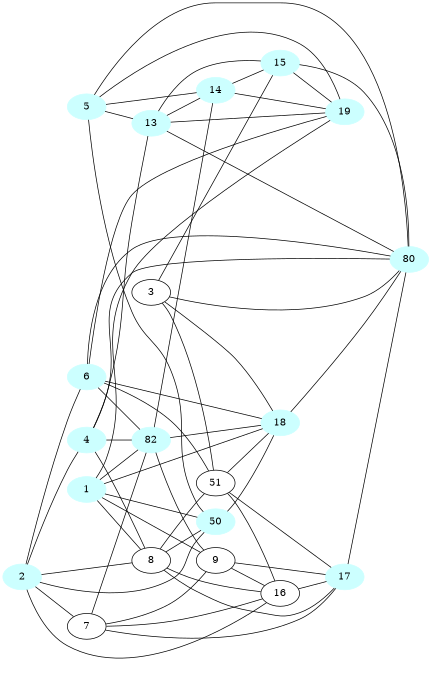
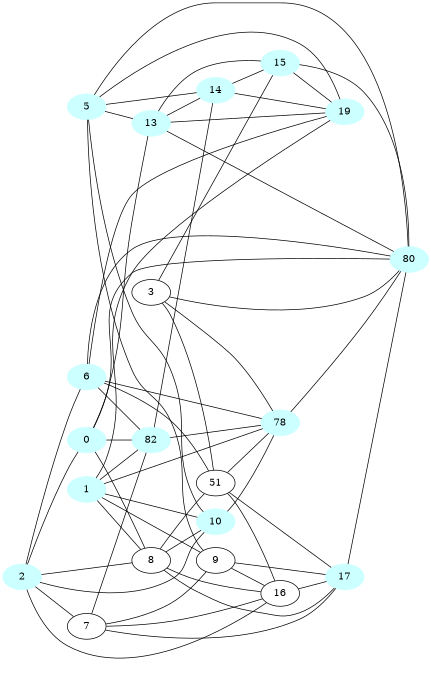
(280, 423) -> (280, 423)
(87, 440) -> (87, 440)
(176, 503) -> (122, 344)
(216, 522) -> (216, 522)
